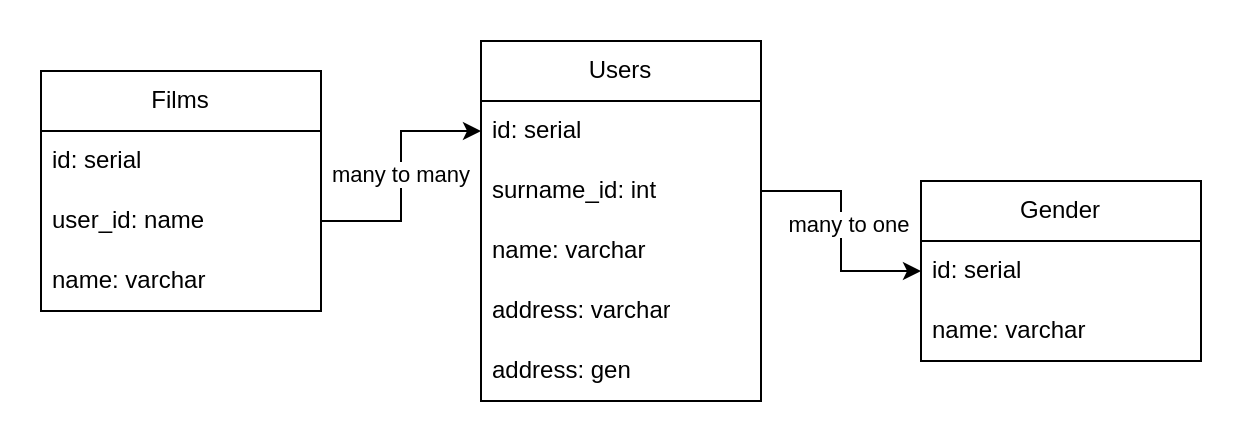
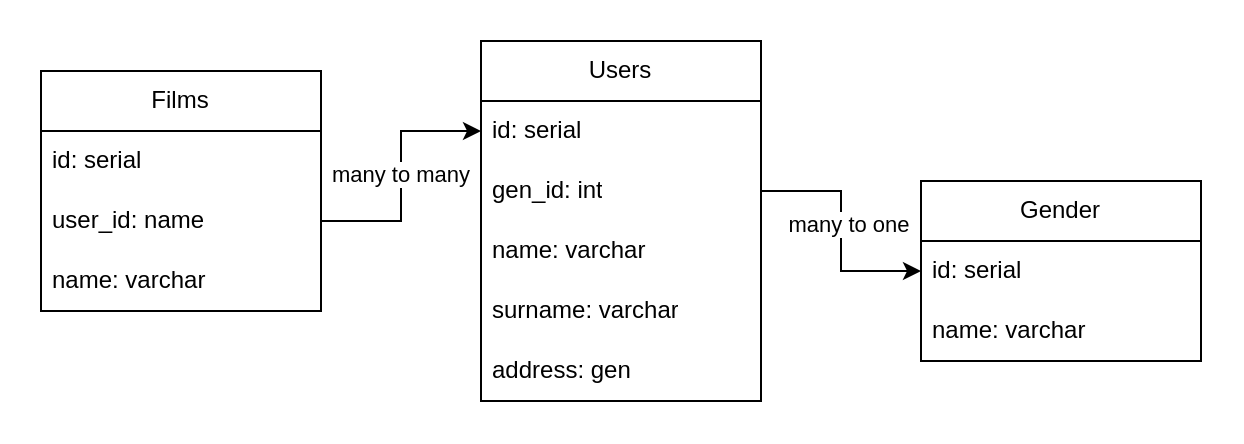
(581, 191) -> (554, 191)
(594, 311) -> (594, 311)
